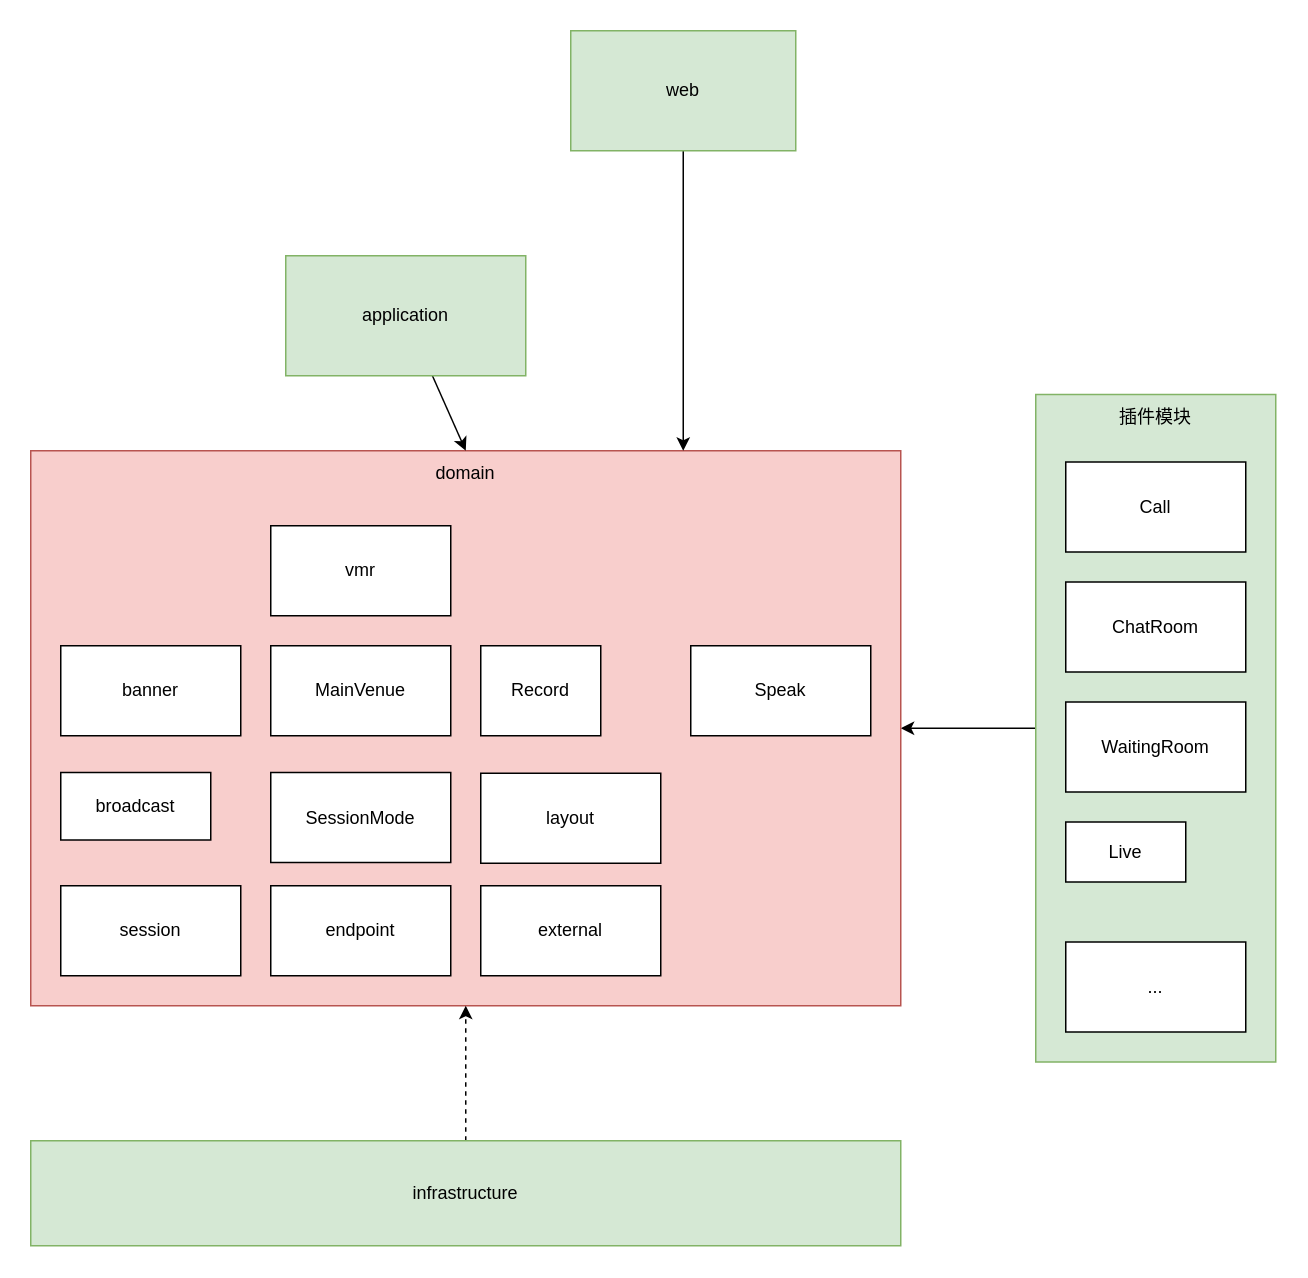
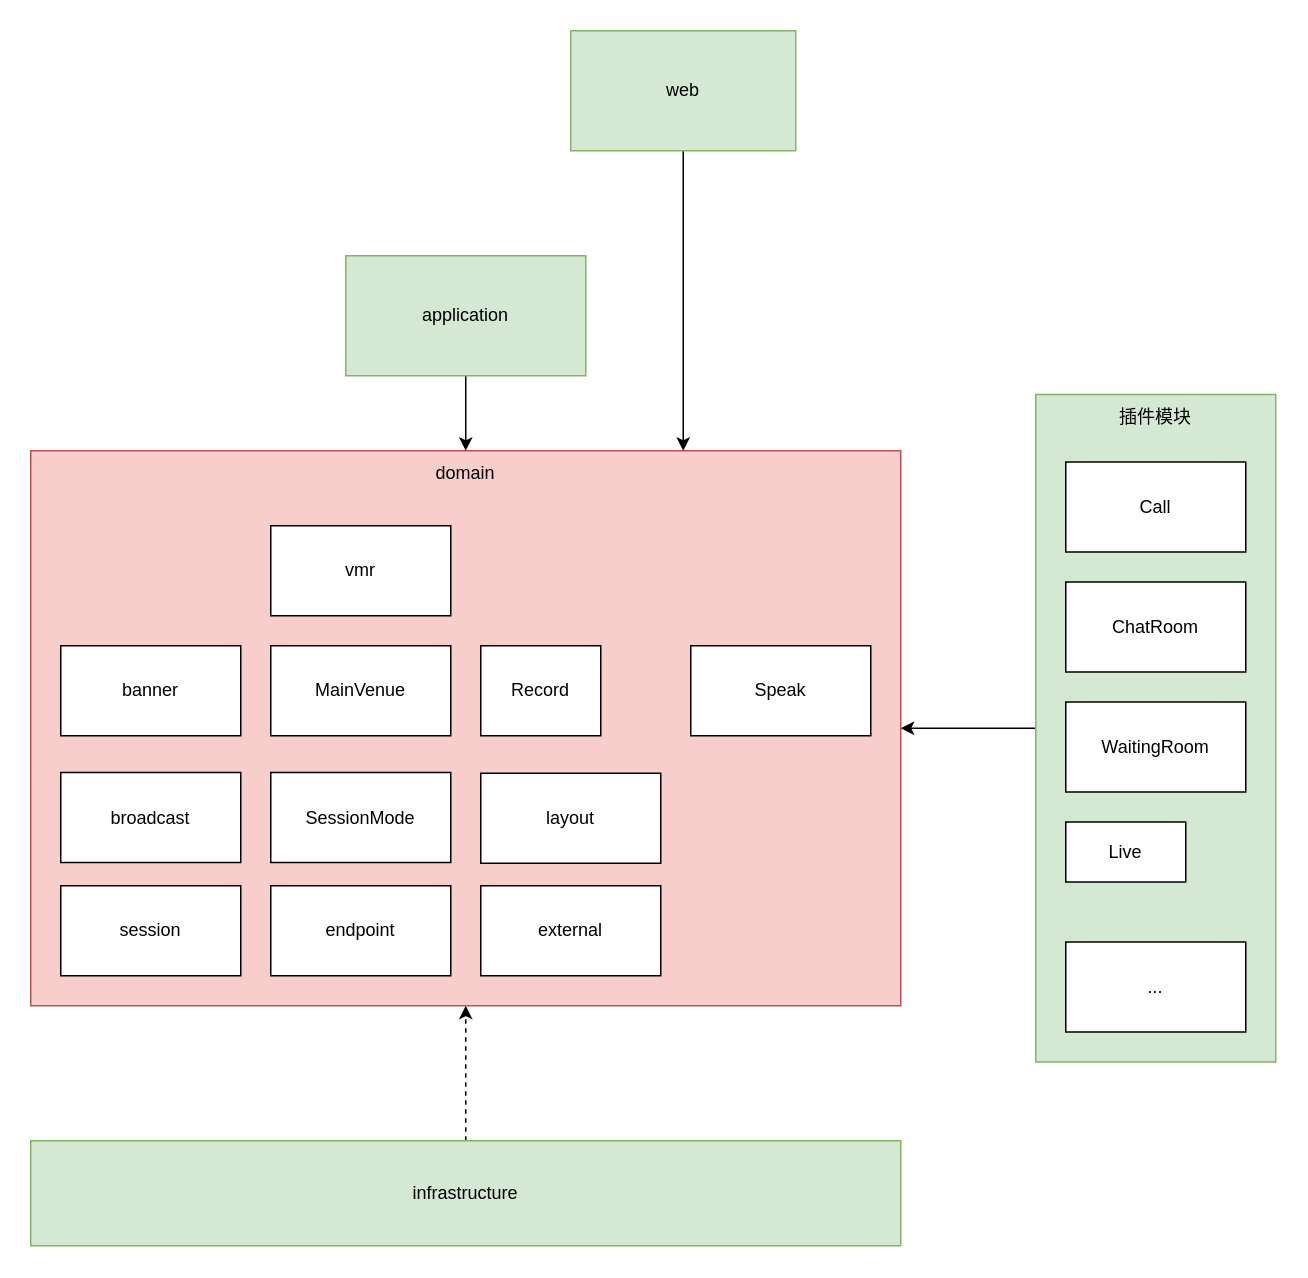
(406, 316) -> (466, 316)
(136, 806) -> (151, 818)
